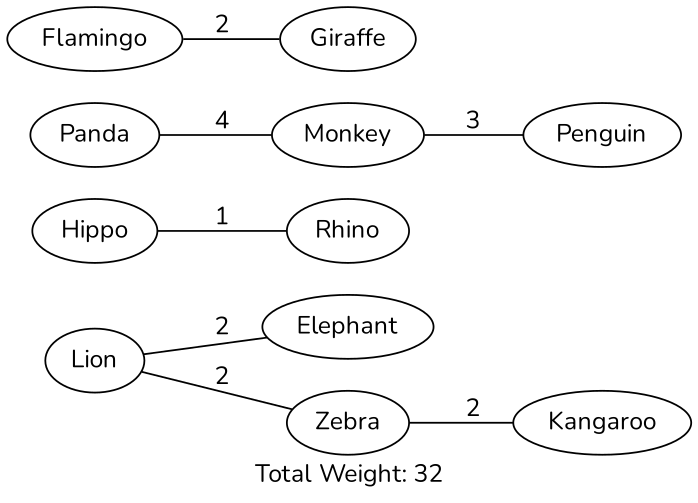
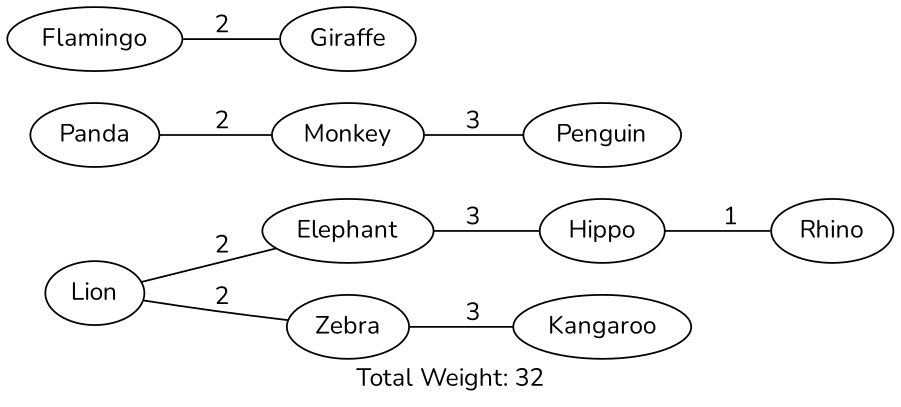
(223, 122) -> (223, 122)
none -> (487, 231)
(473, 409) -> (473, 314)
